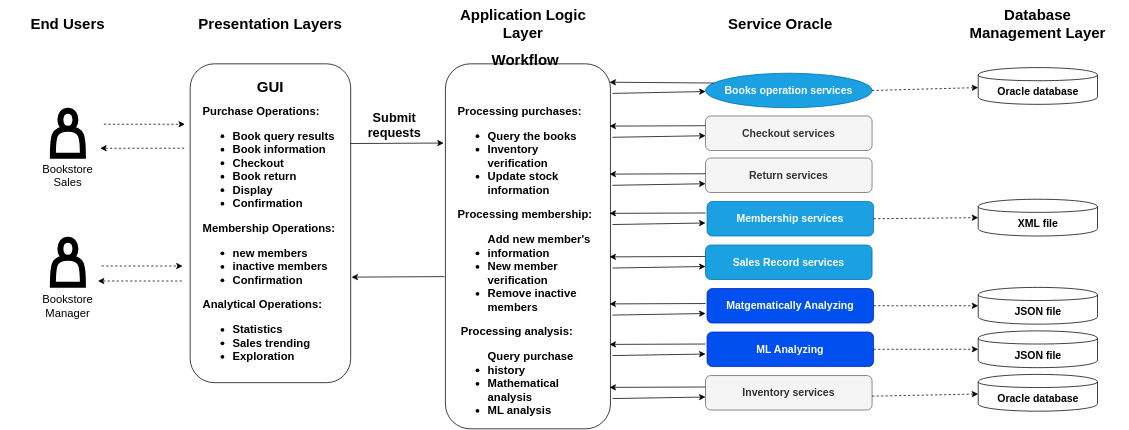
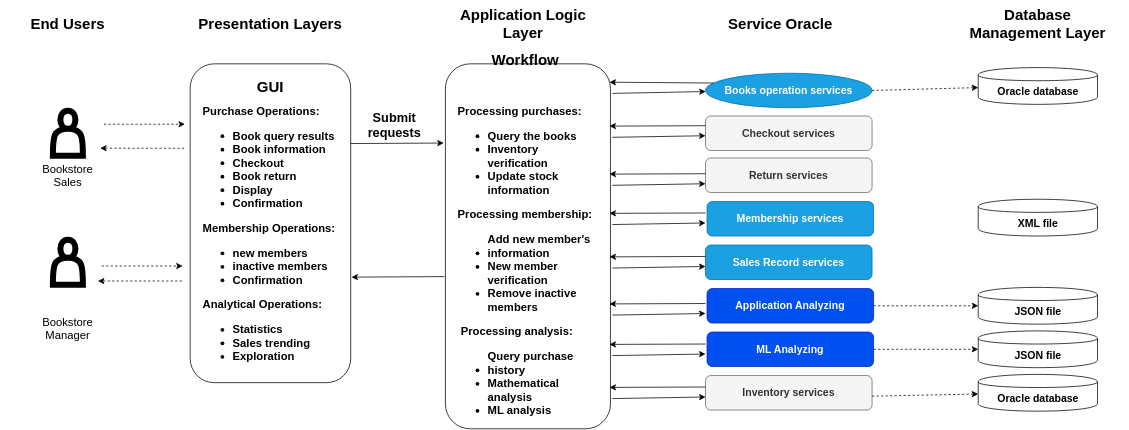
(900, 218) -> none
(68, 306) -> (68, 328)
(790, 306) -> (790, 306)
